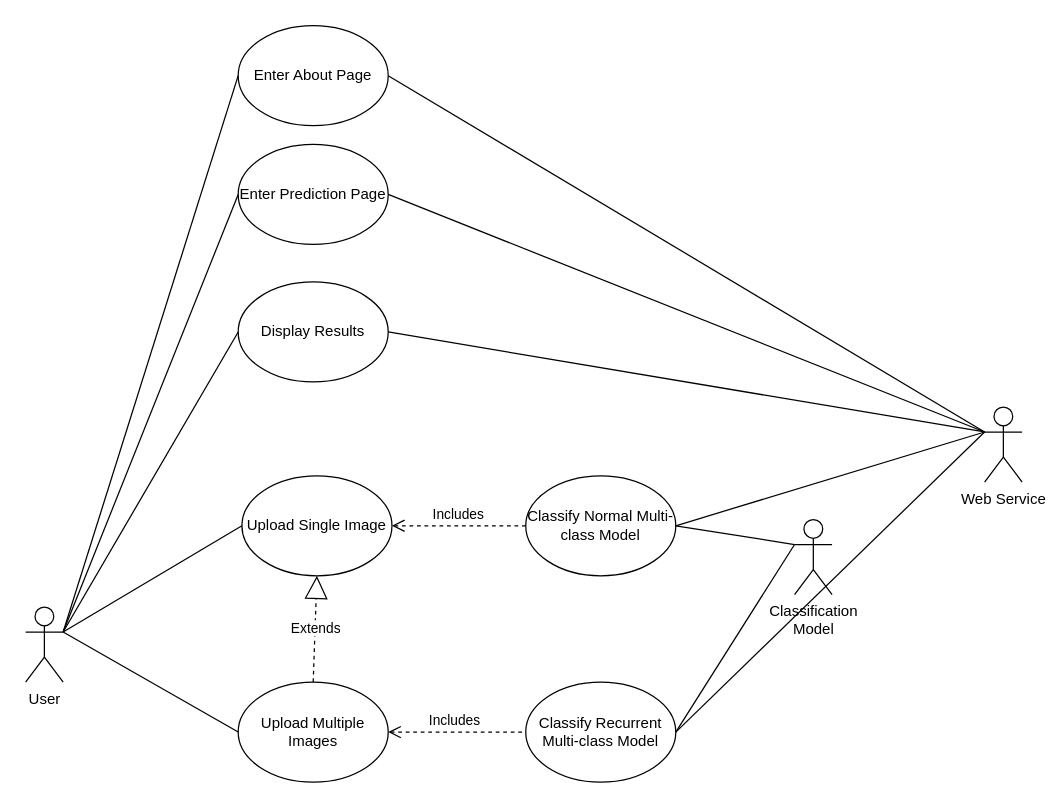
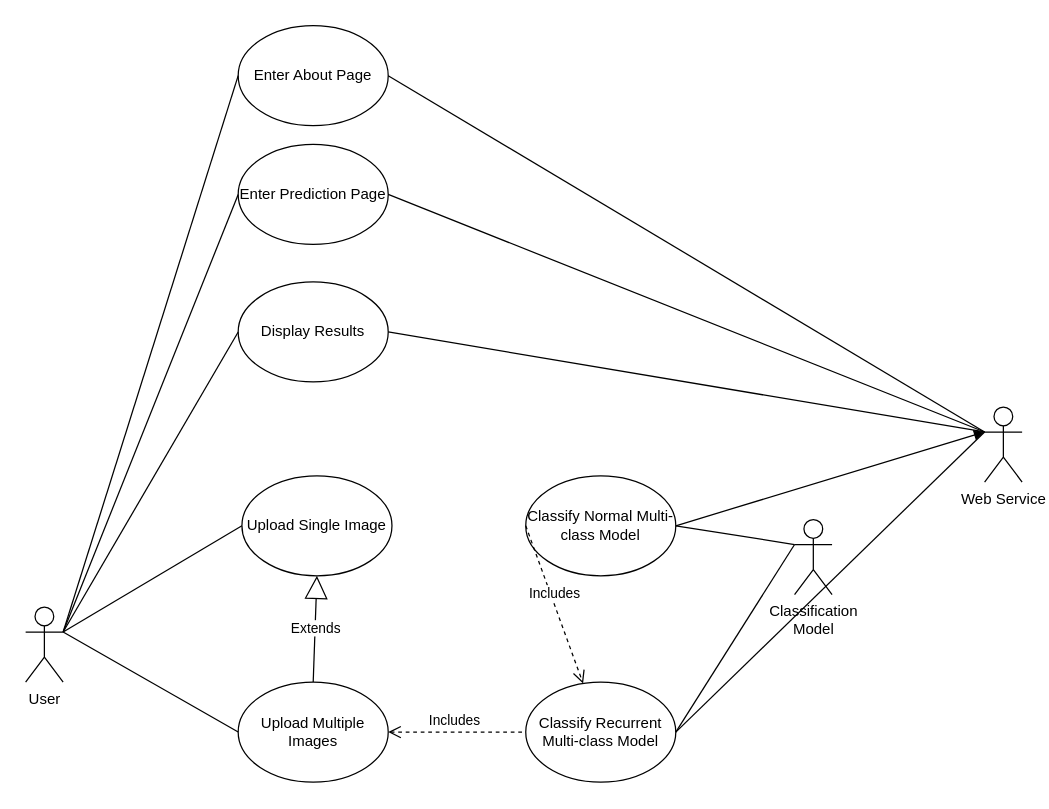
(975, 435) -> (974, 435)
(460, 526) -> (559, 616)
(314, 657) -> (314, 657)
